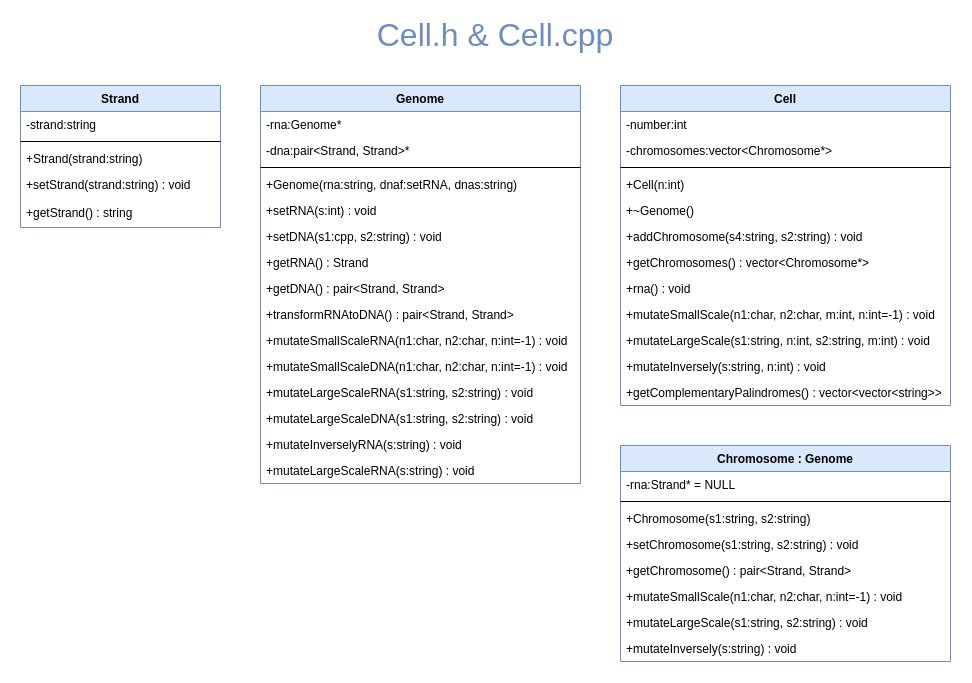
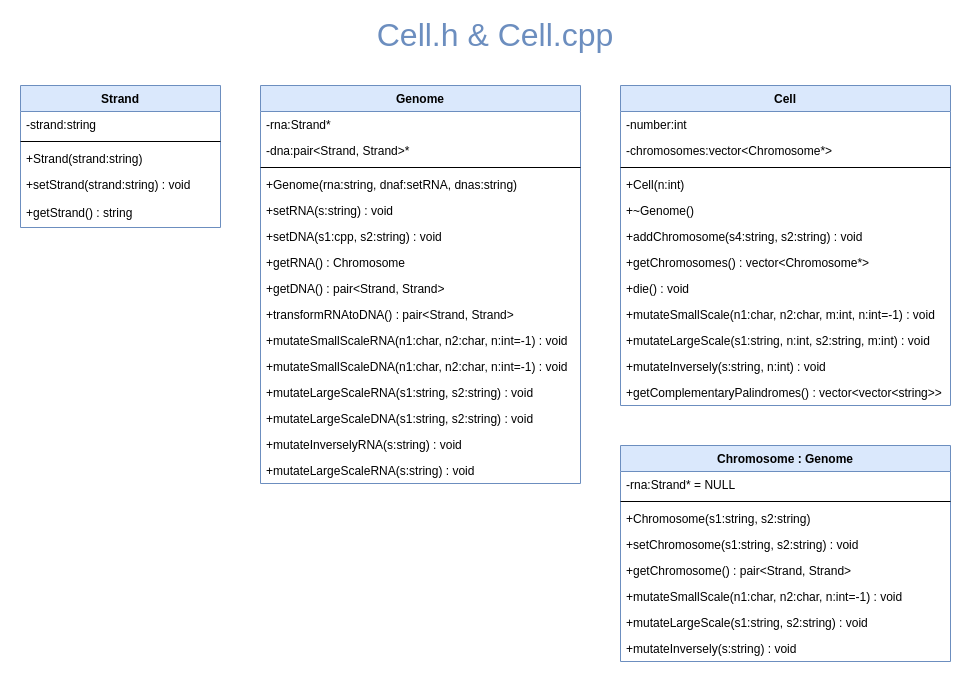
(305, 125) -> (305, 125)
(327, 211) -> (337, 211)
(322, 263) -> (335, 263)
(663, 289) -> (662, 289)
